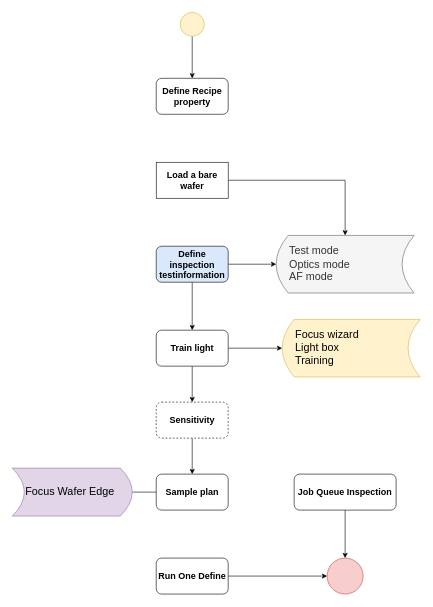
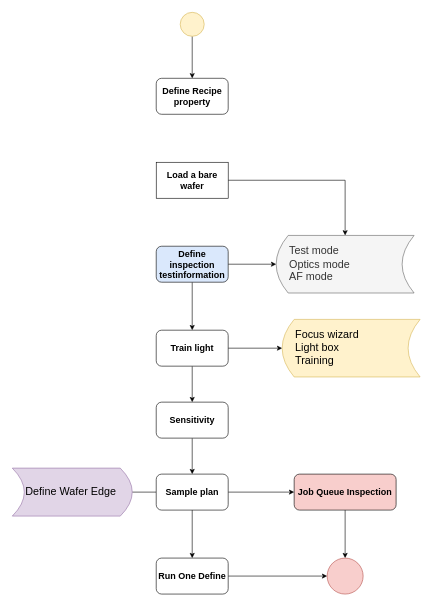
(192, 420) -> (192, 420)
(71, 492) -> (73, 492)
none -> (288, 492)
(345, 492) -> (345, 492)
none -> (192, 552)
